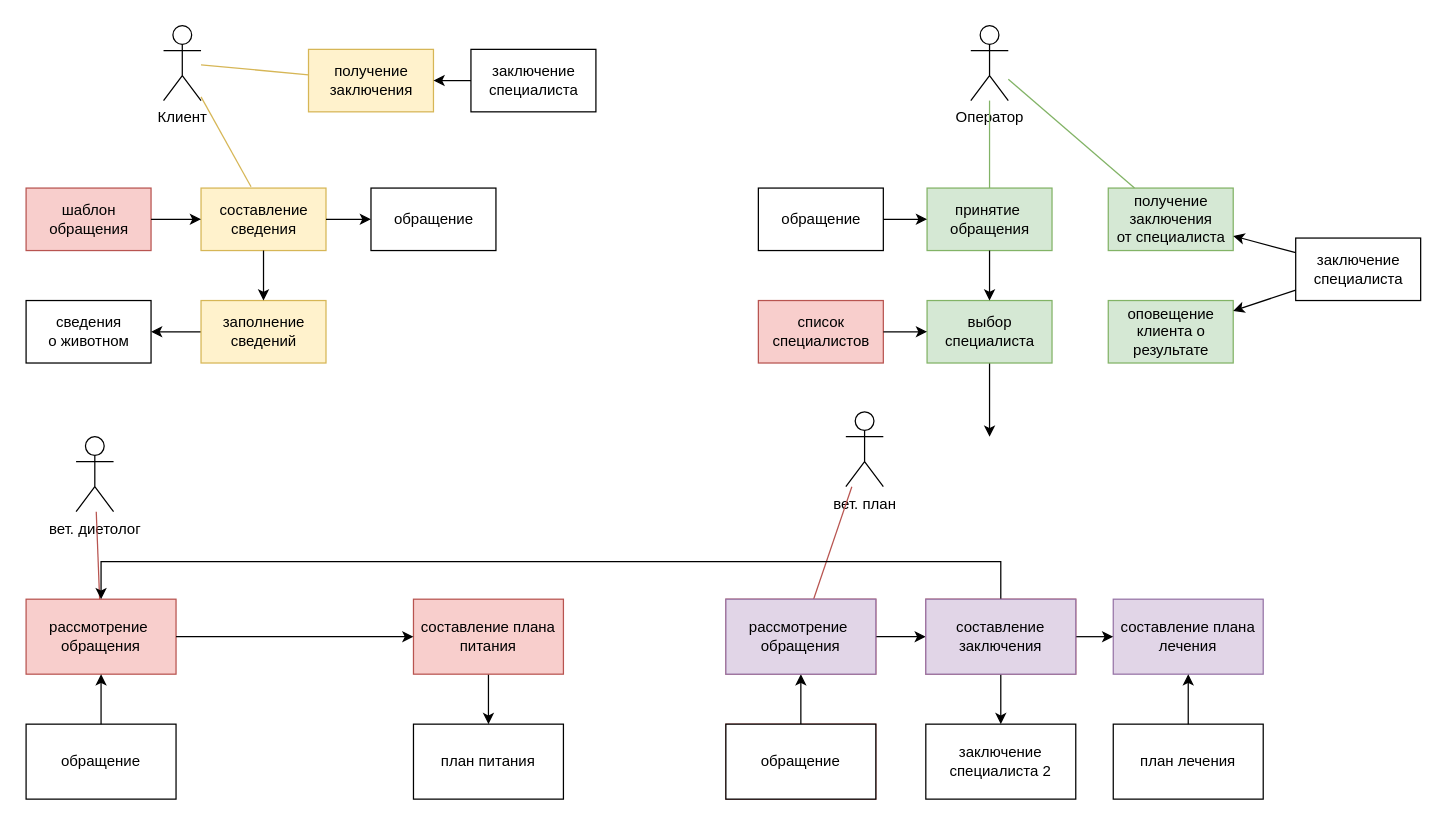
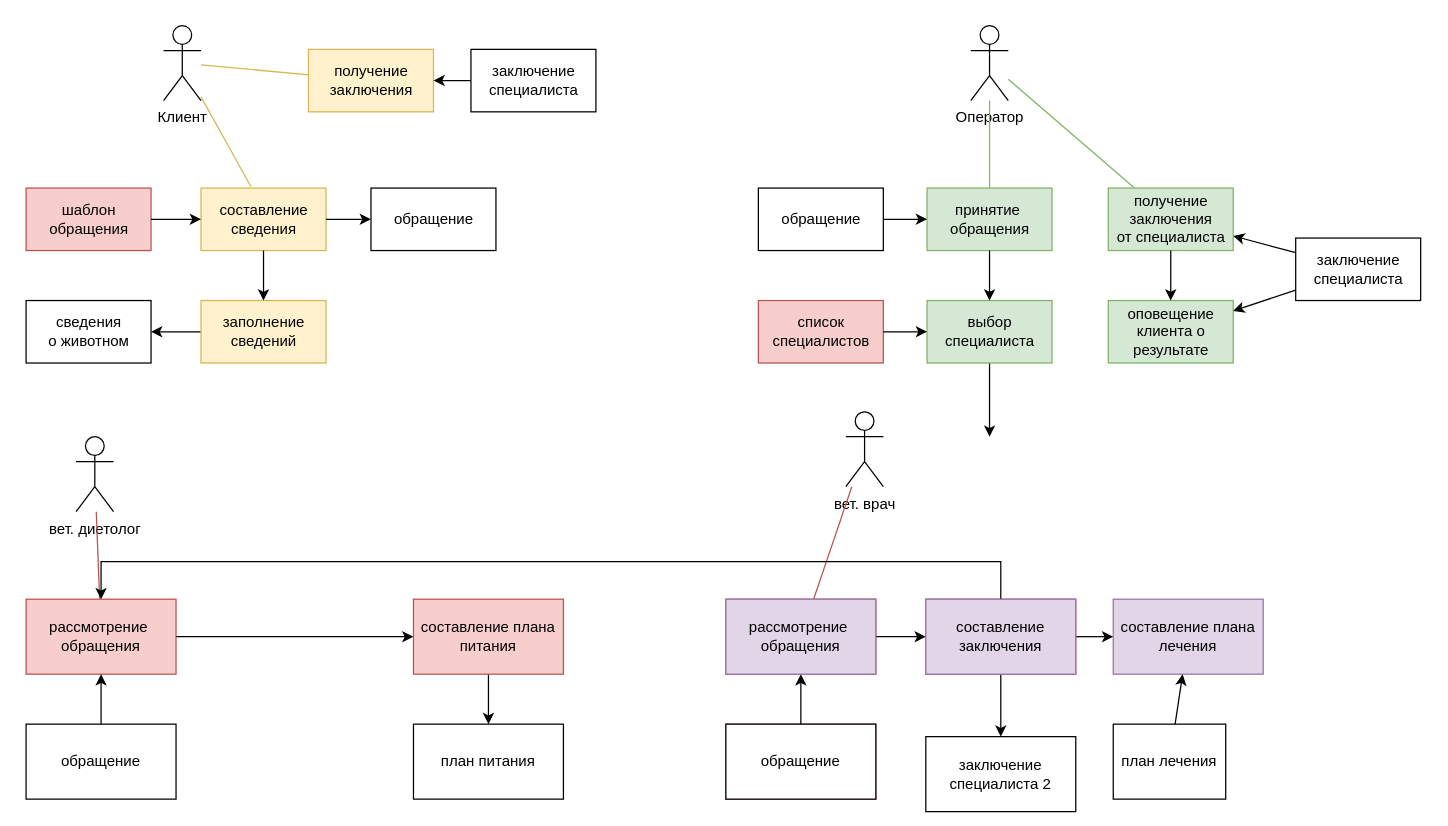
none -> (1171, 272)
(865, 505) -> (865, 505)
(1001, 762) -> (1001, 774)
(1188, 762) -> (1169, 762)
